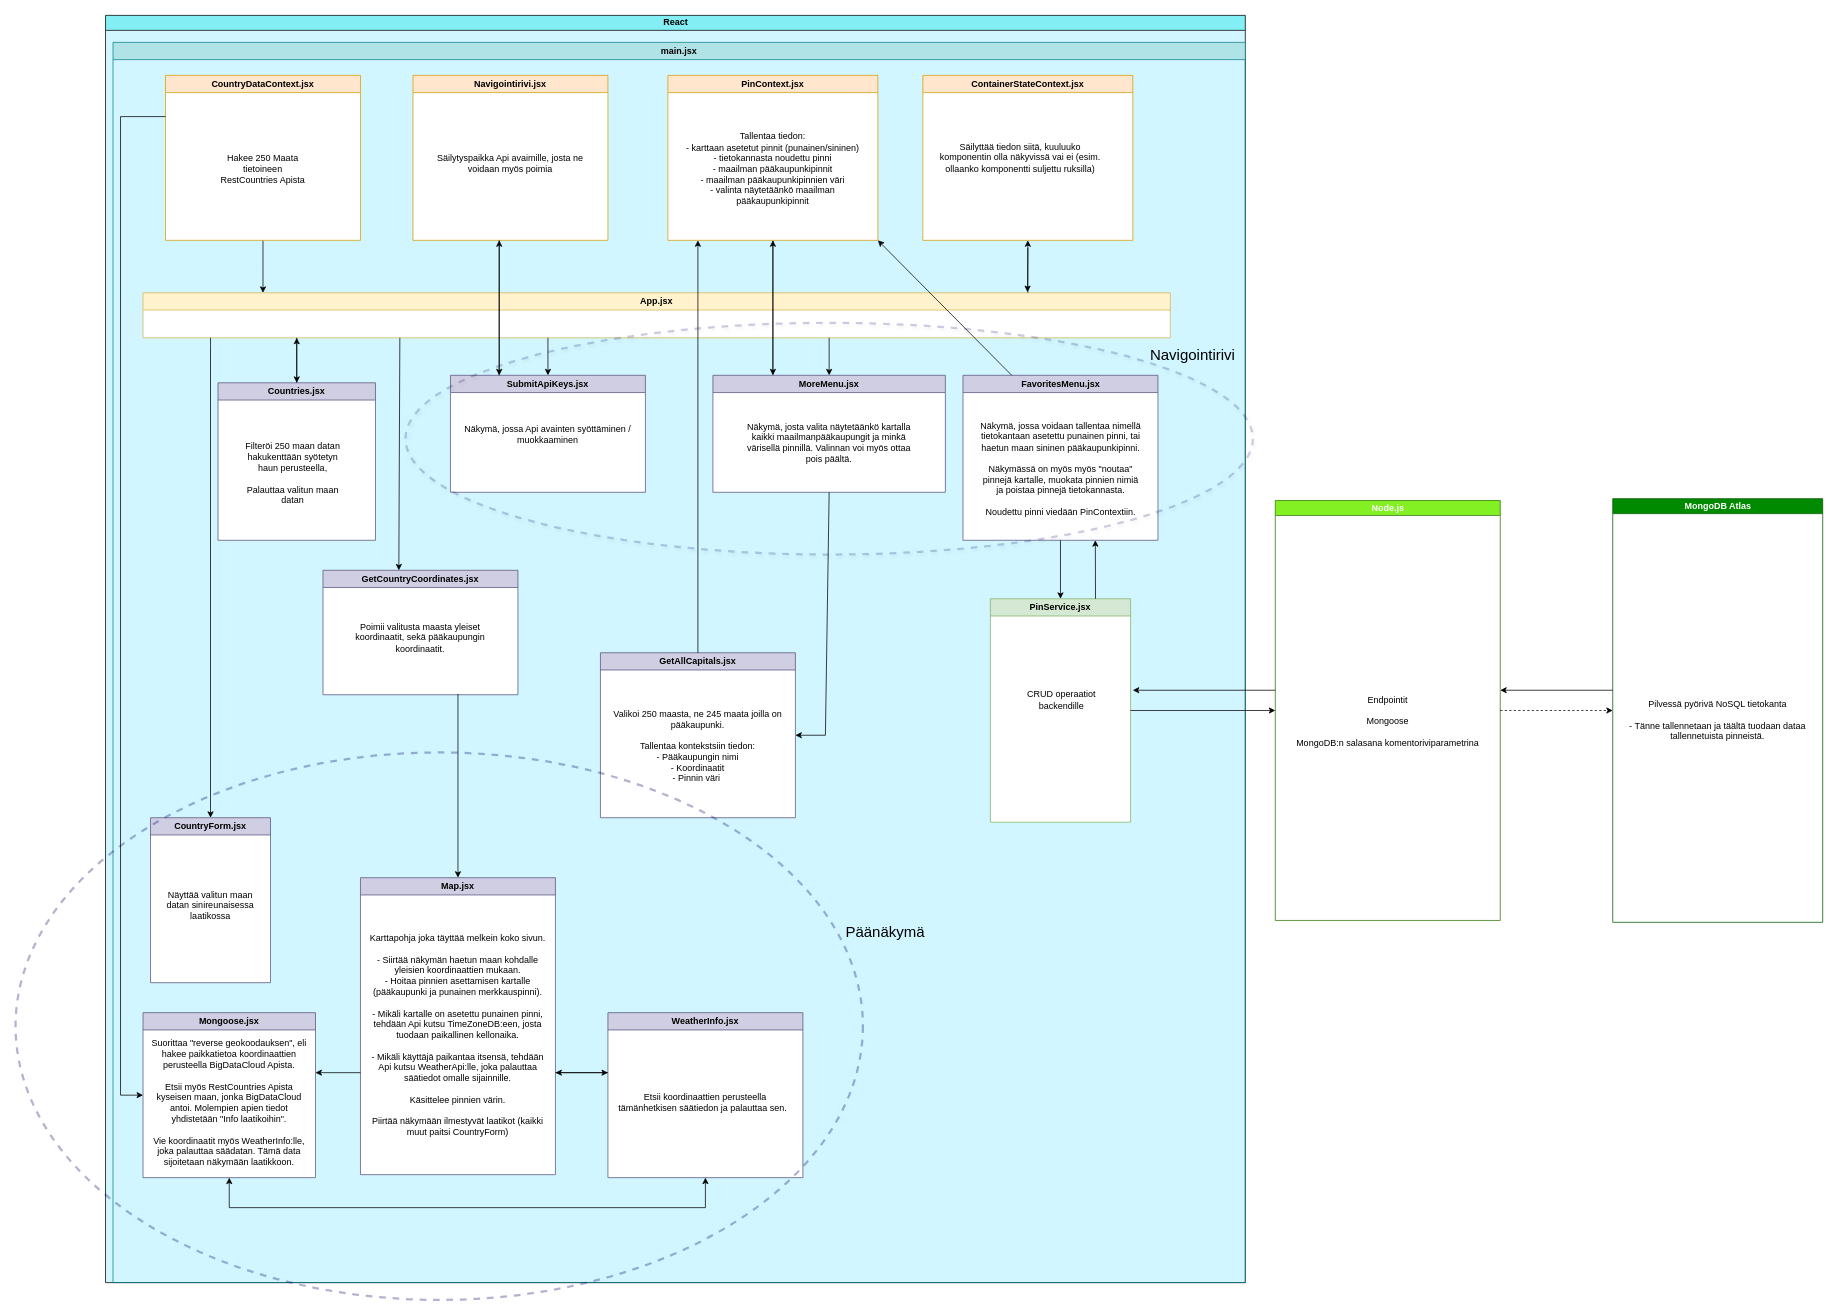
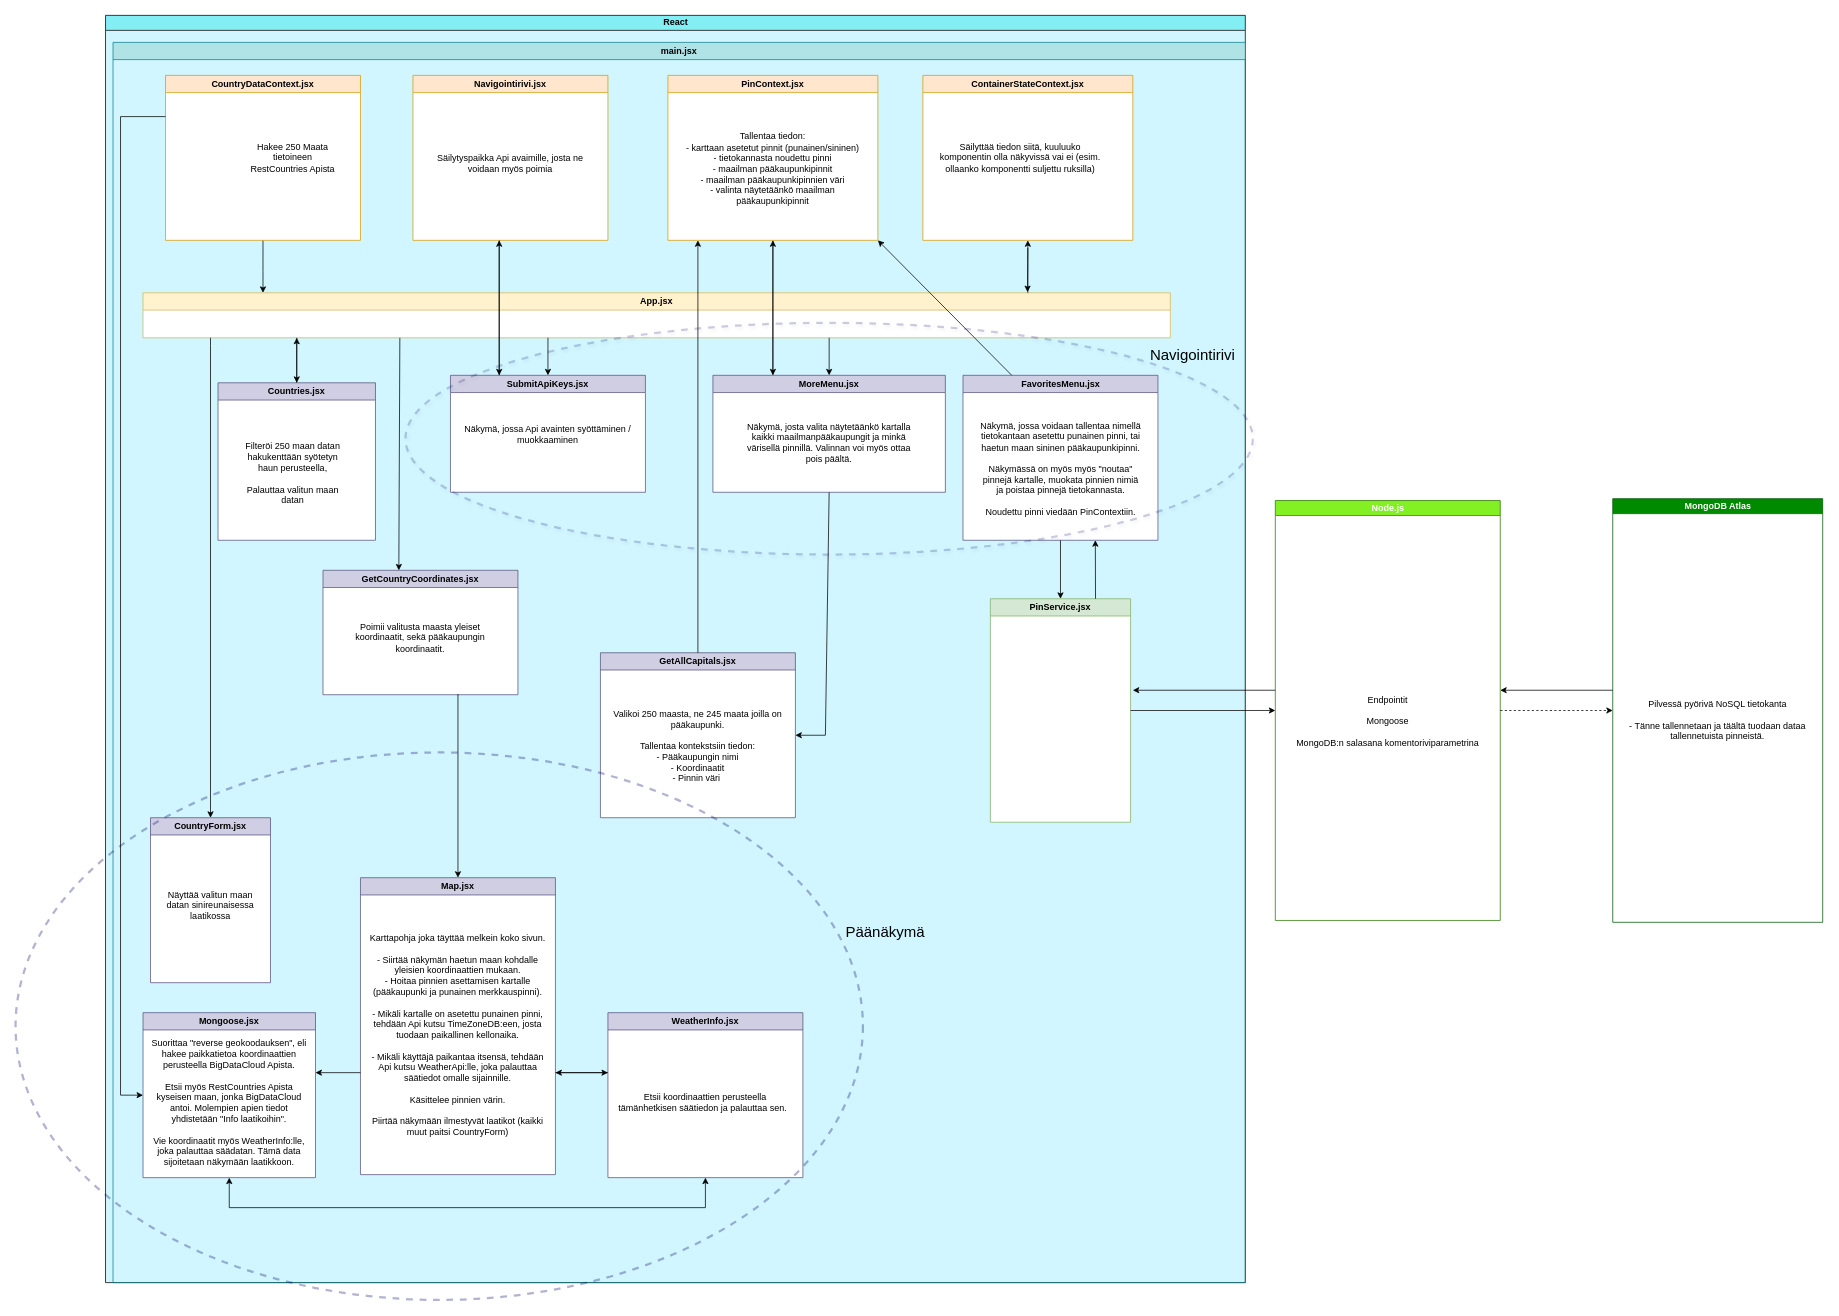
(263, 169) -> (293, 158)
(1062, 700) -> none
